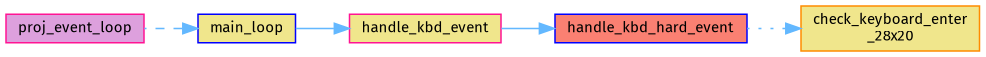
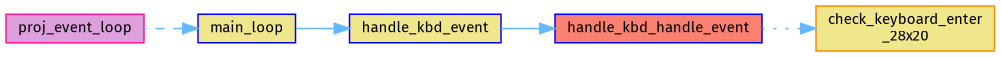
(425, 28) -> (425, 28)
(651, 28) -> (658, 28)
